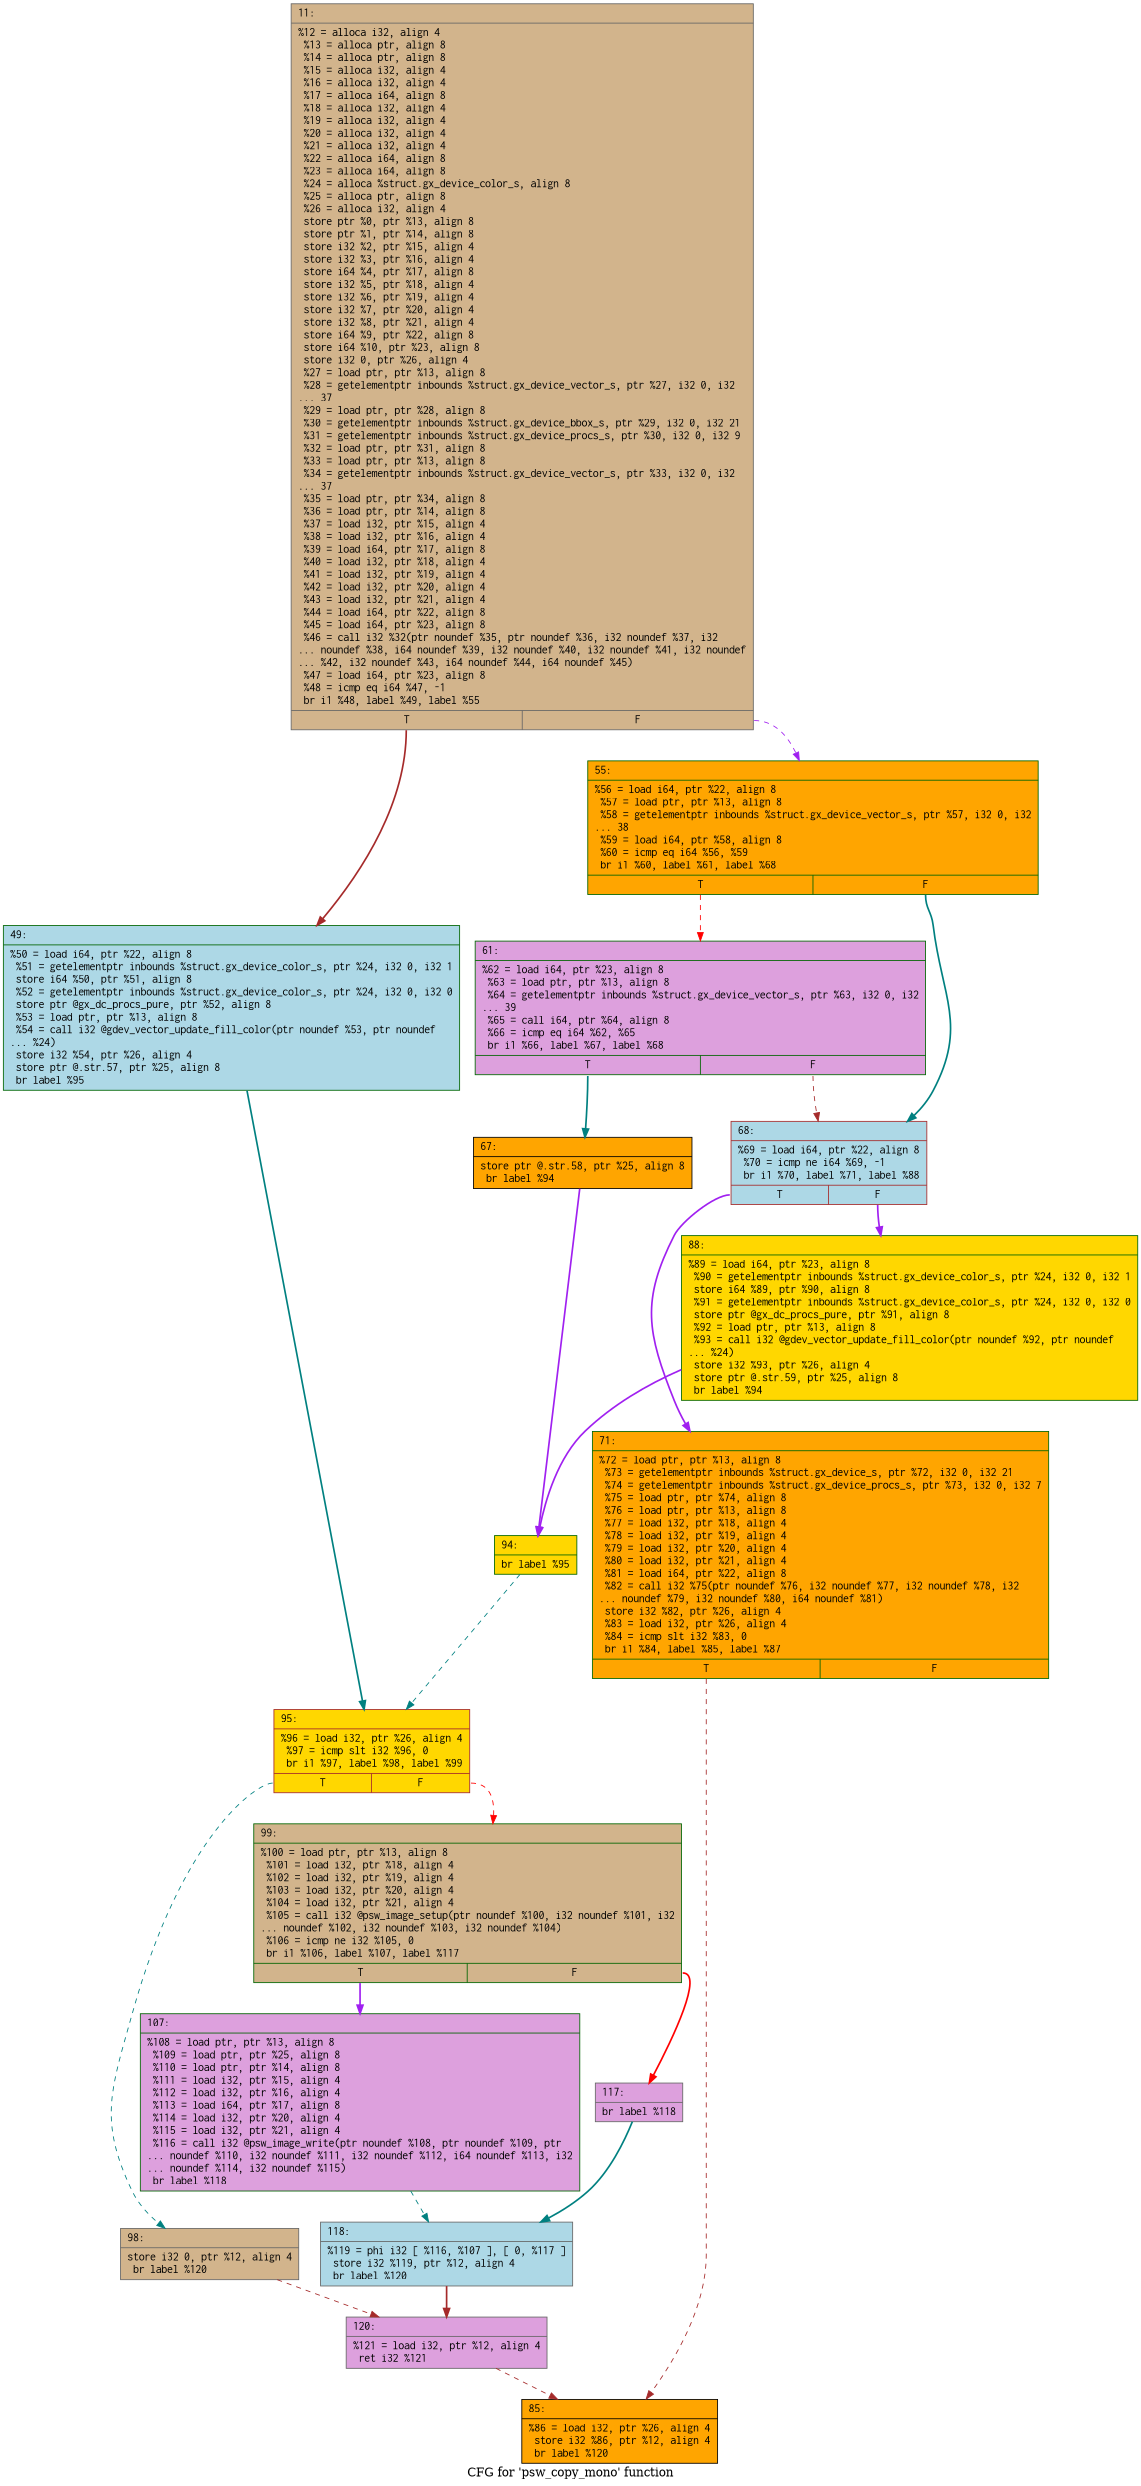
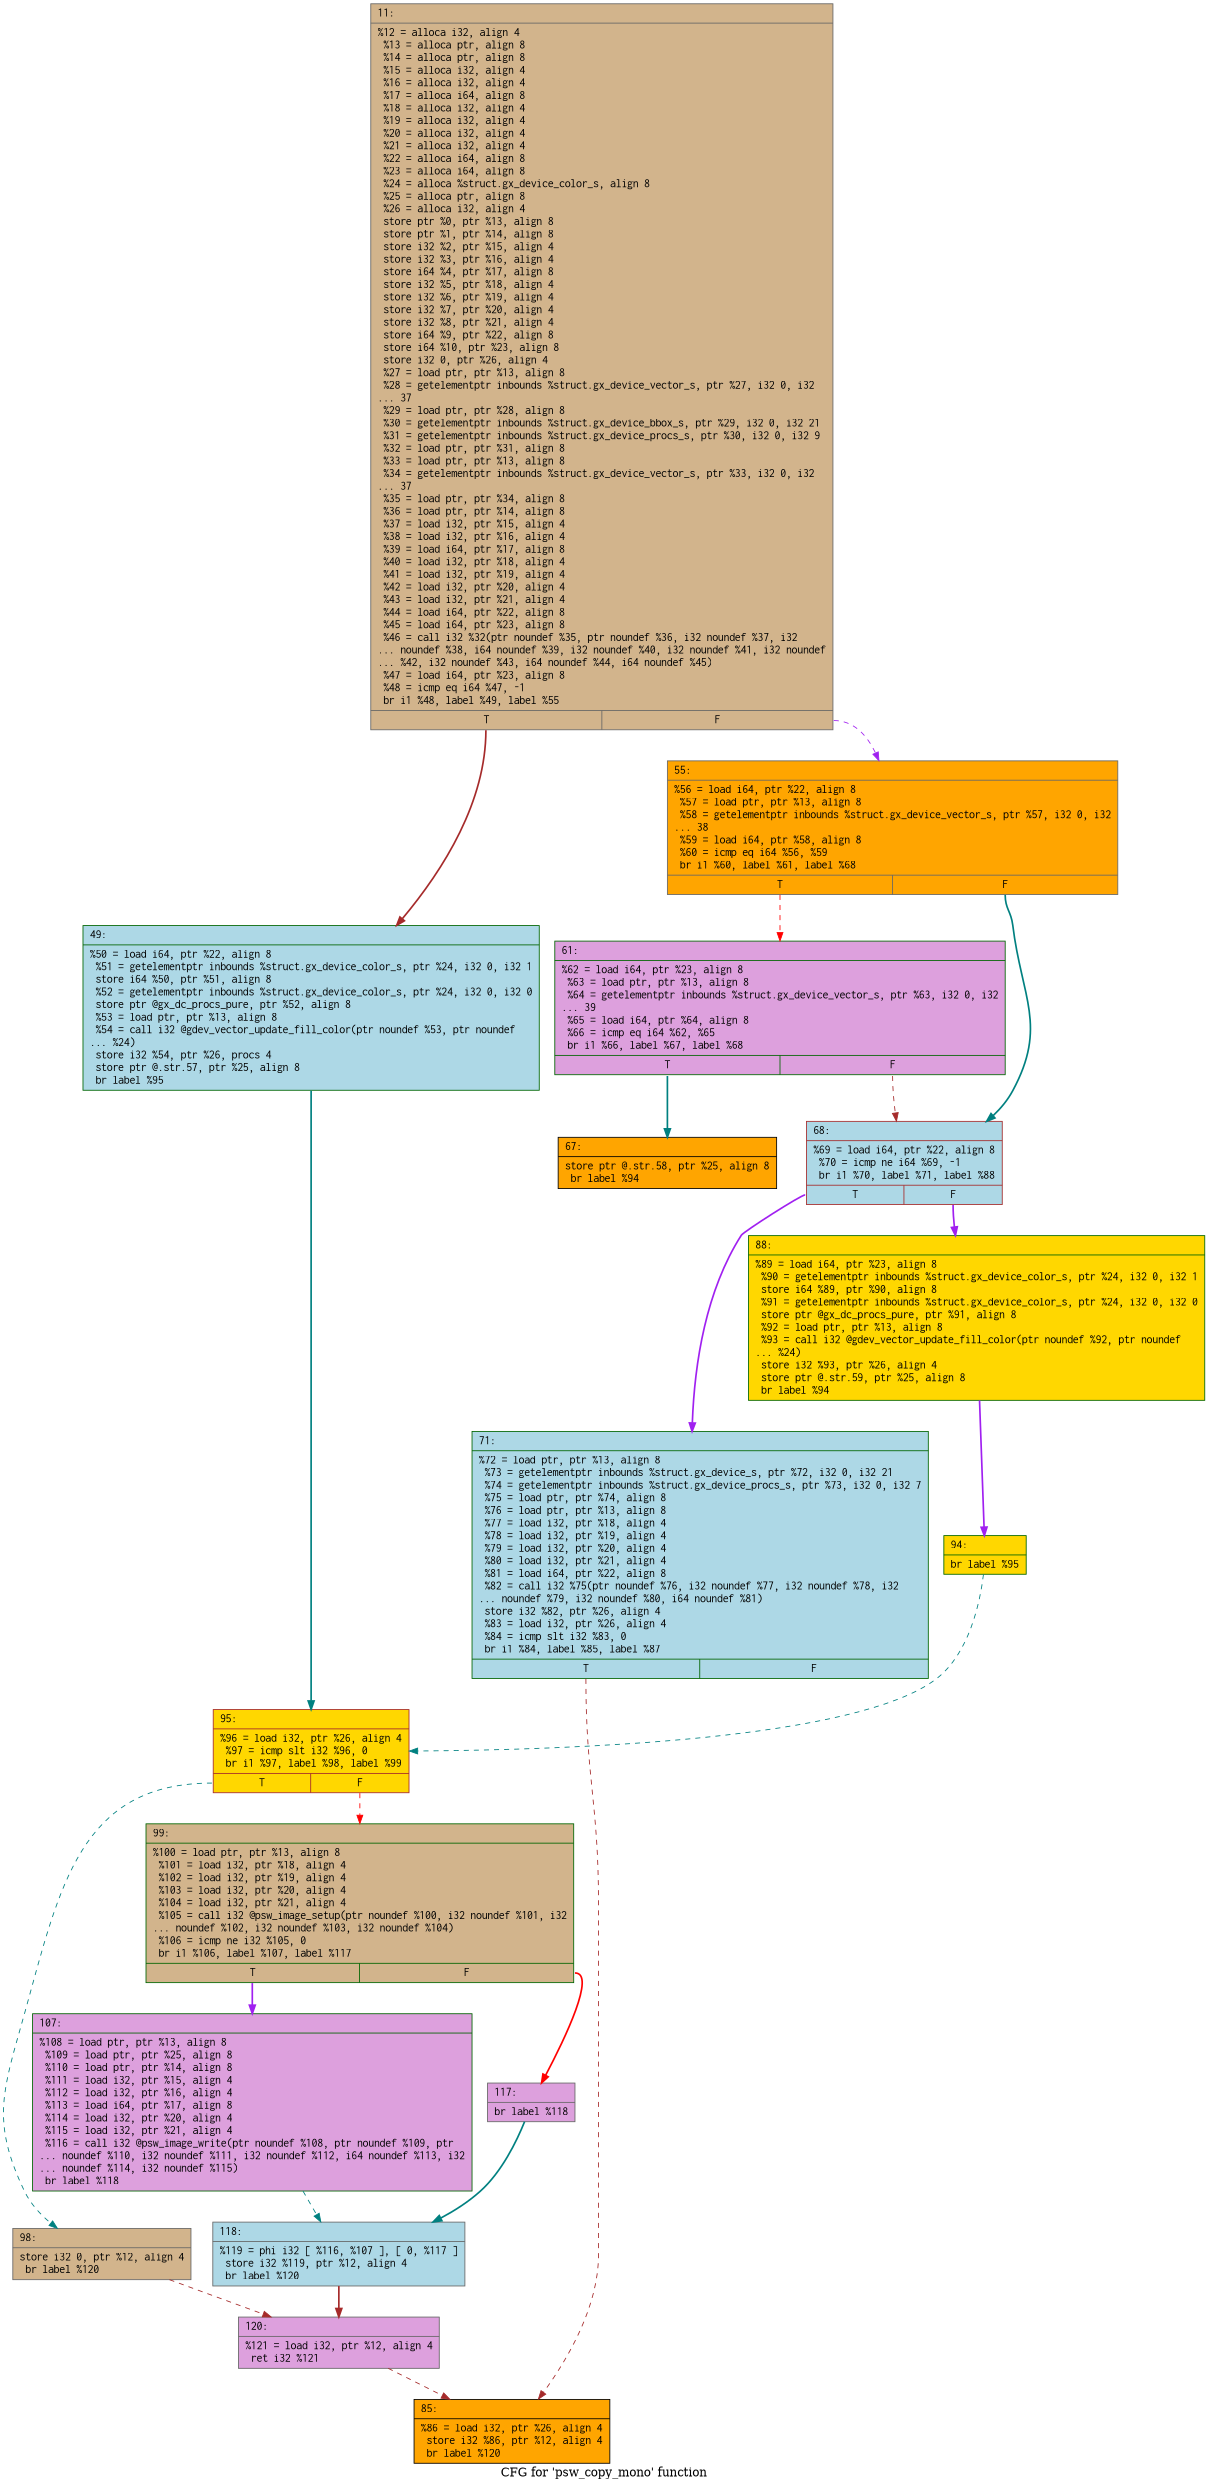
(813, 828) -> (893, 828)
(576, 1020) -> (655, 1020)
(101, 1055) -> (181, 1055)
(559, 1358) -> none
(821, 1555) -> (700, 1555)
